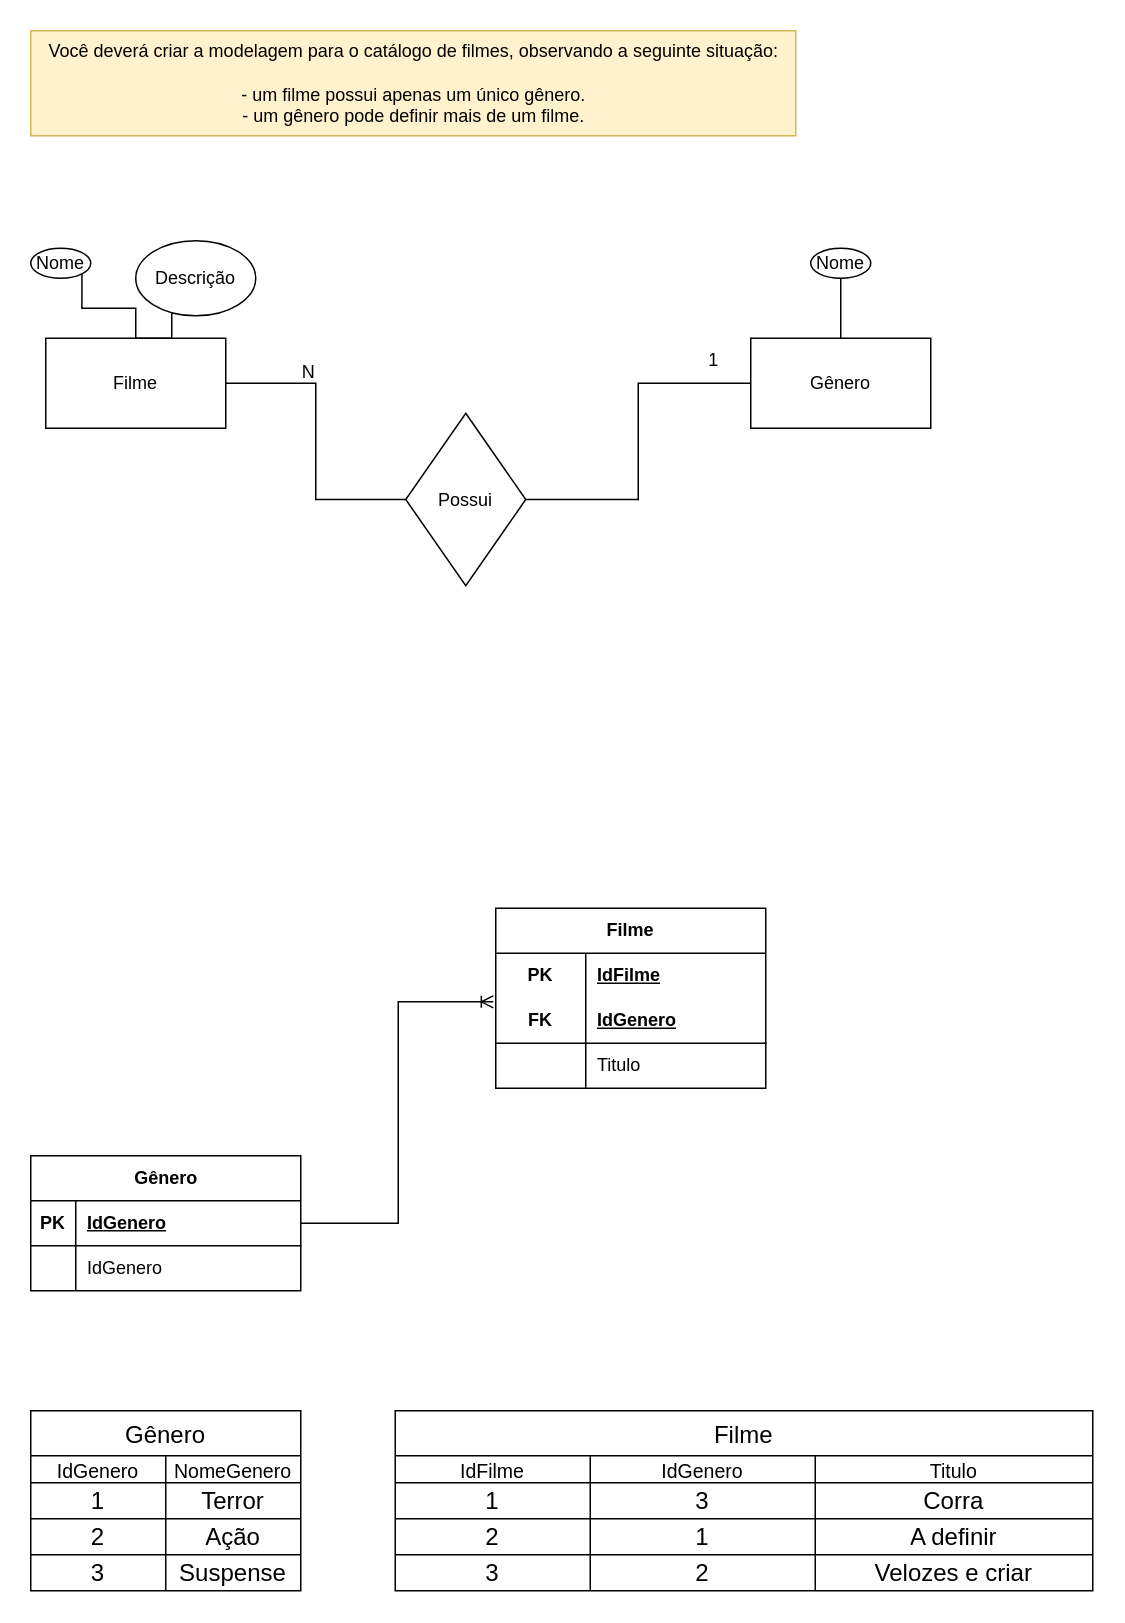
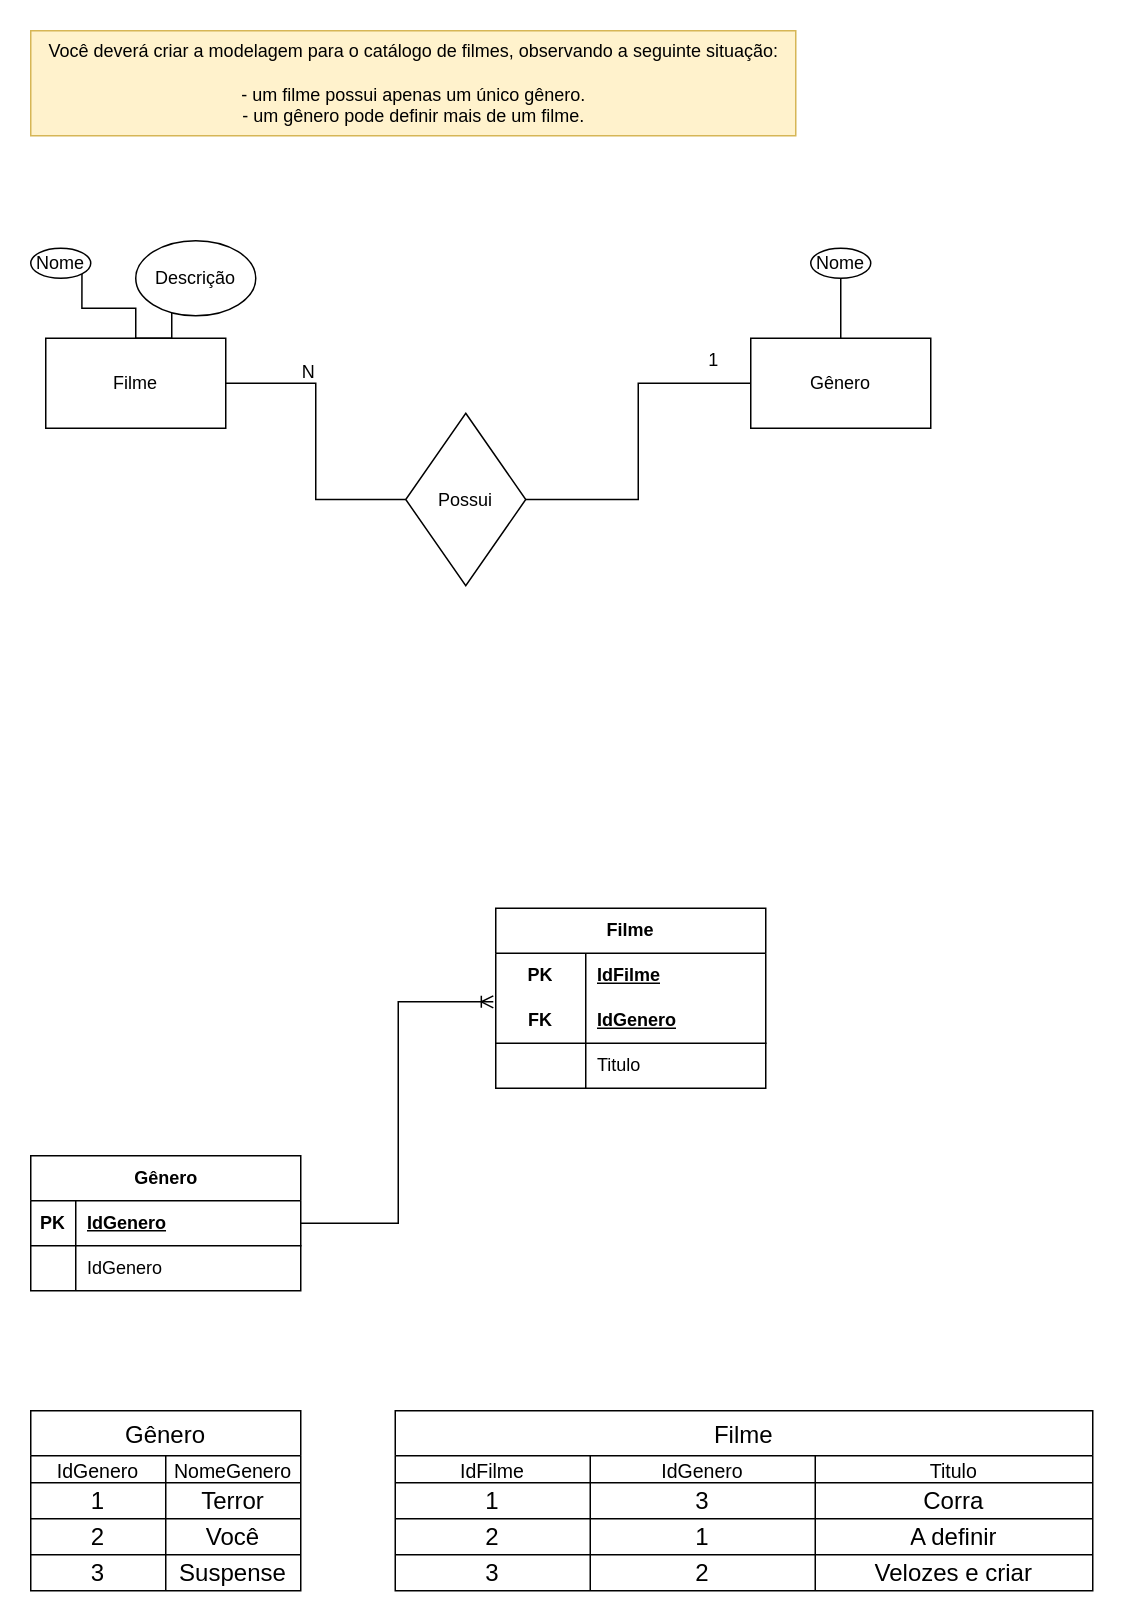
(233, 1537) -> (233, 1537)
